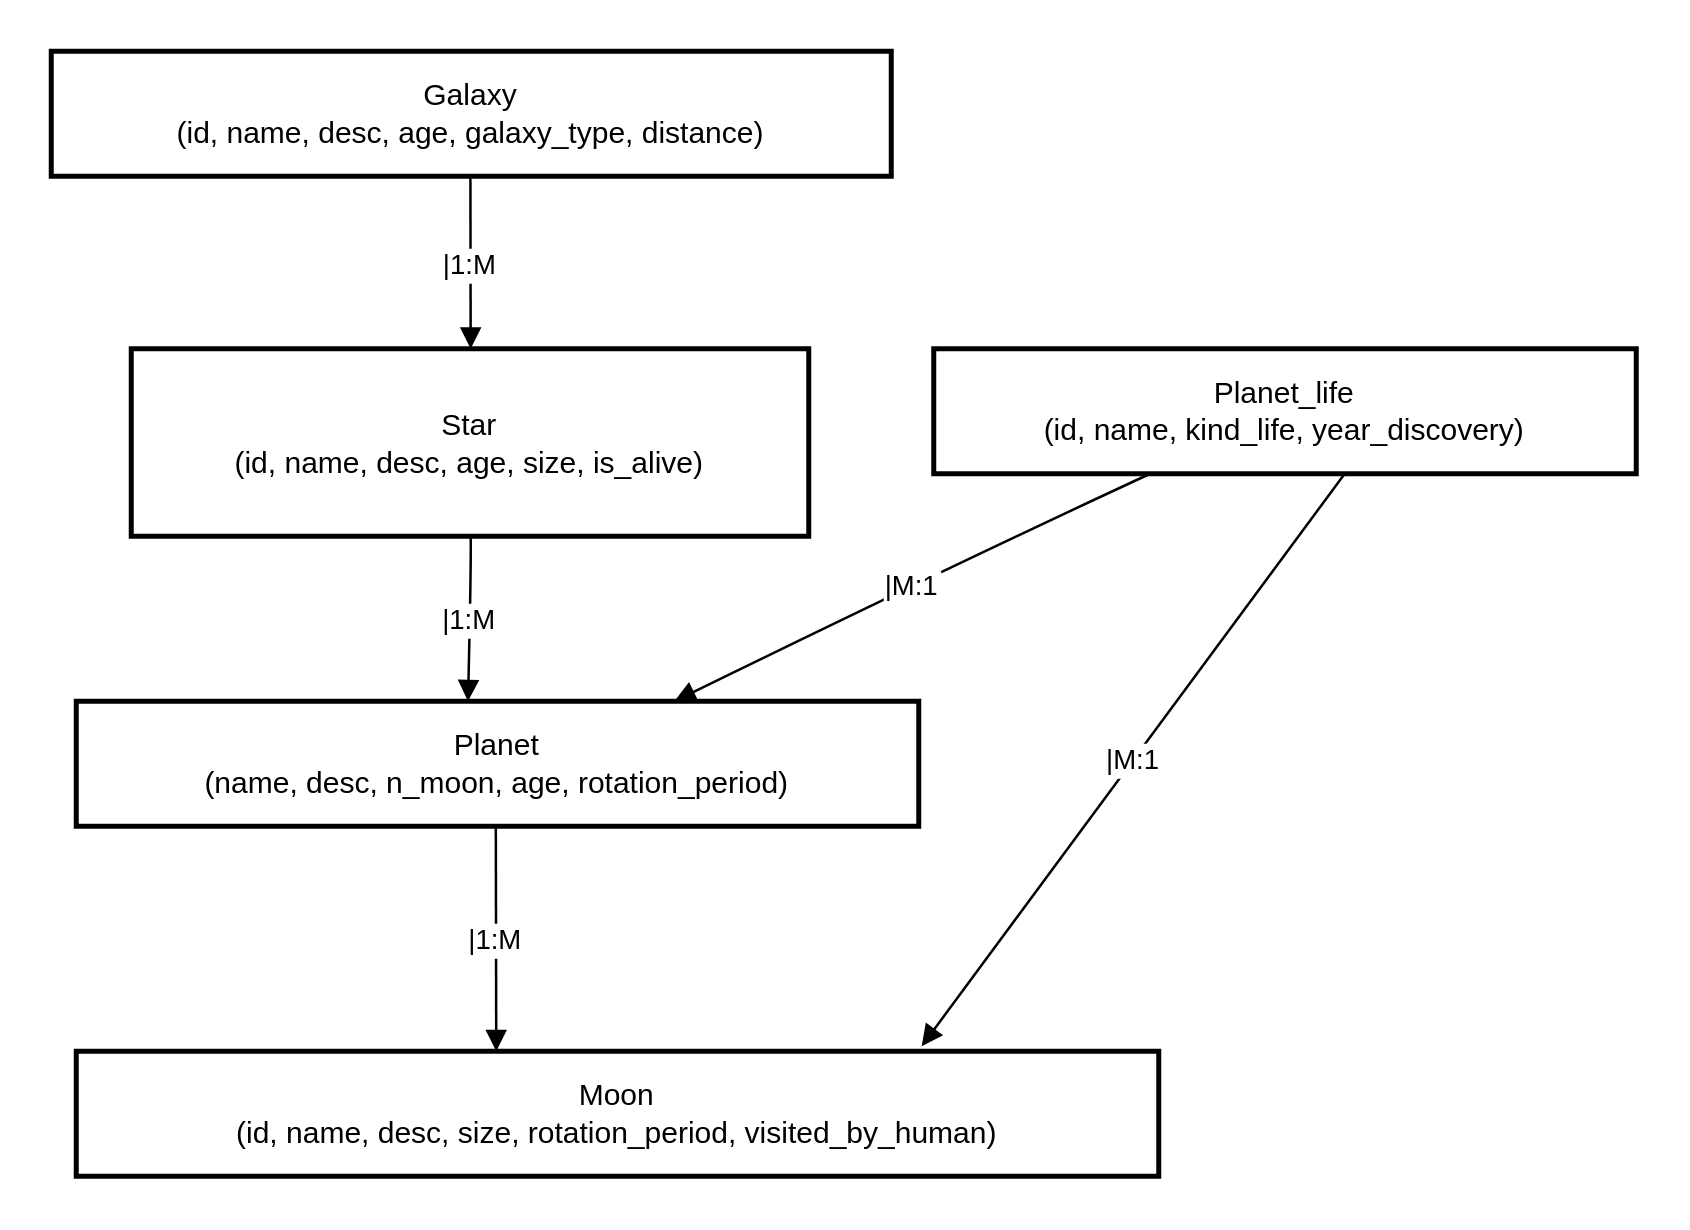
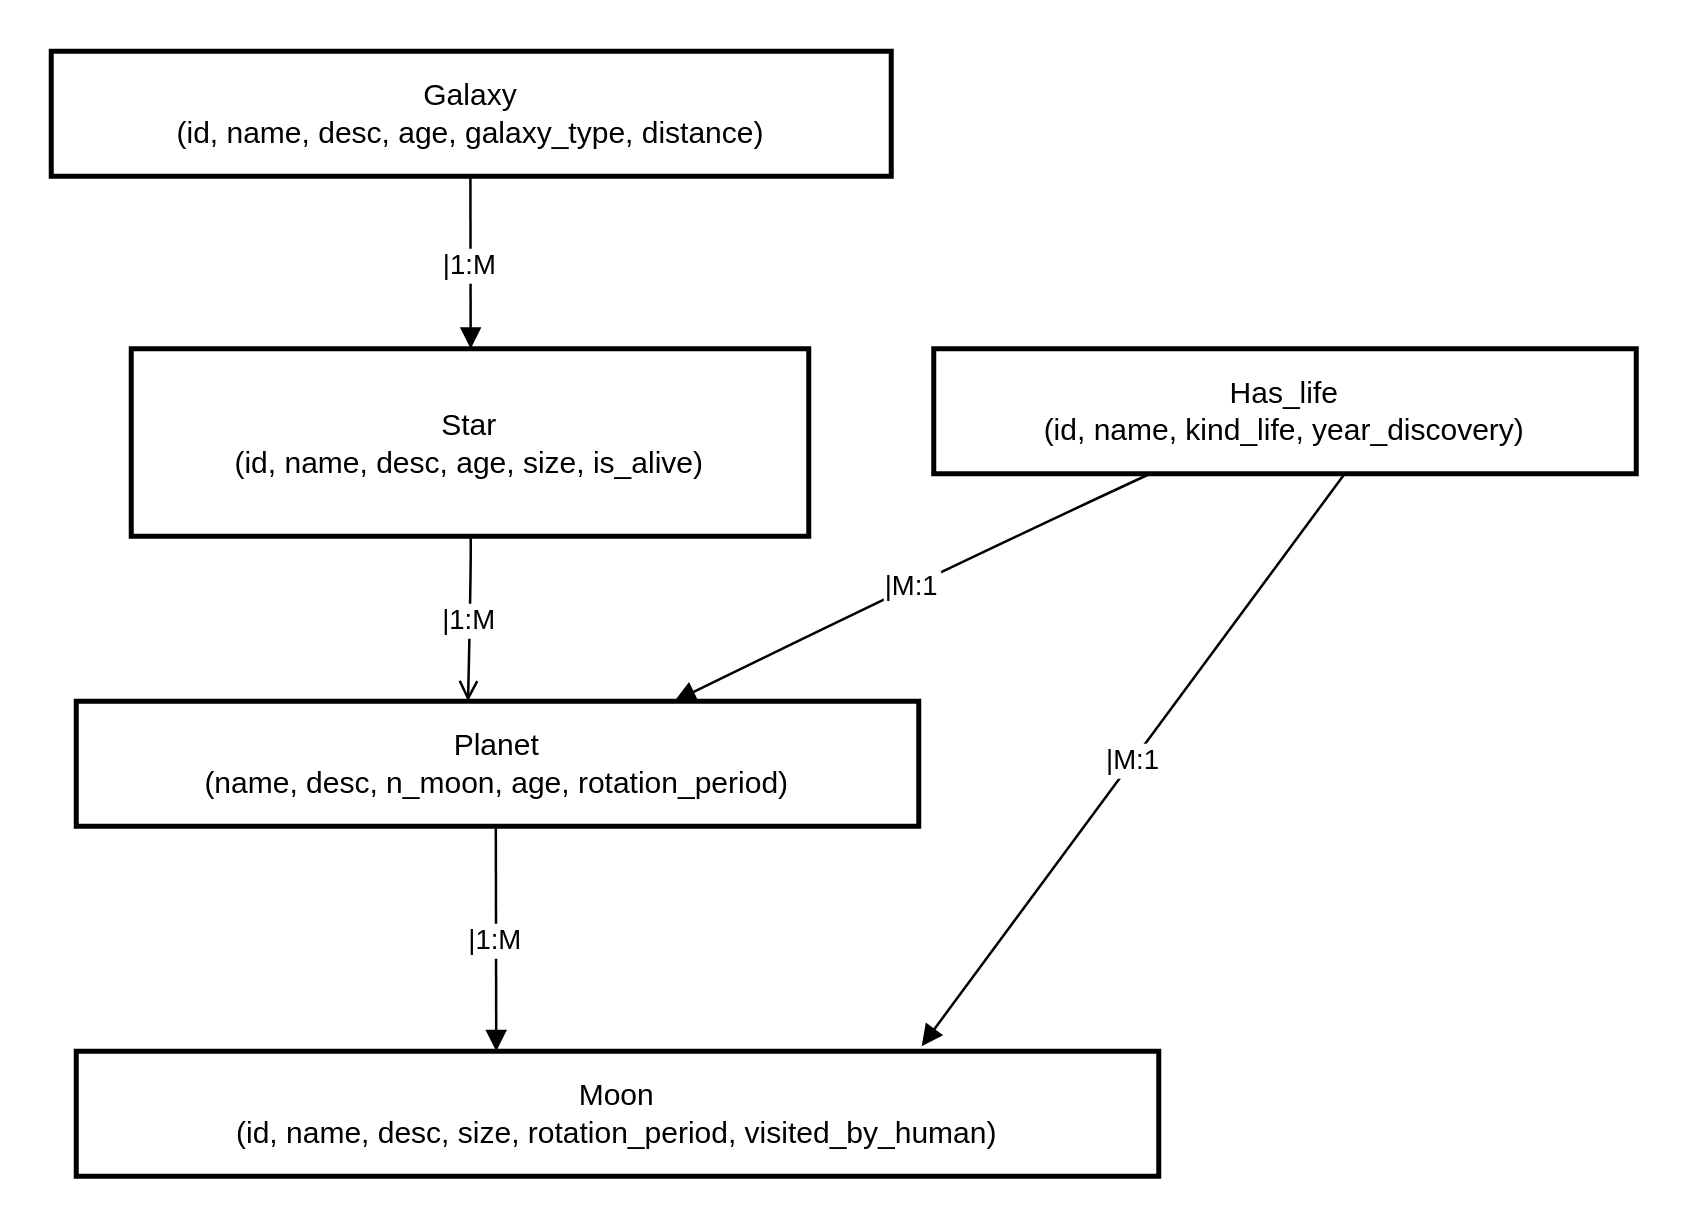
(1285, 411) -> (1285, 411)
(469, 679) -> (468, 685)
